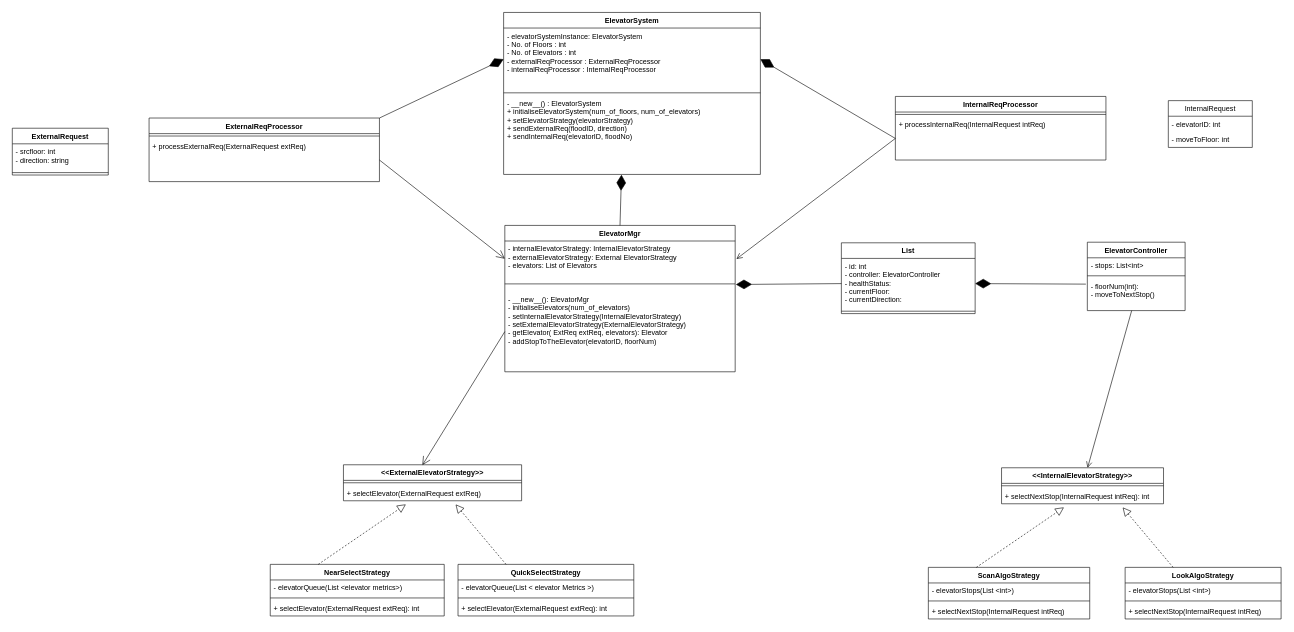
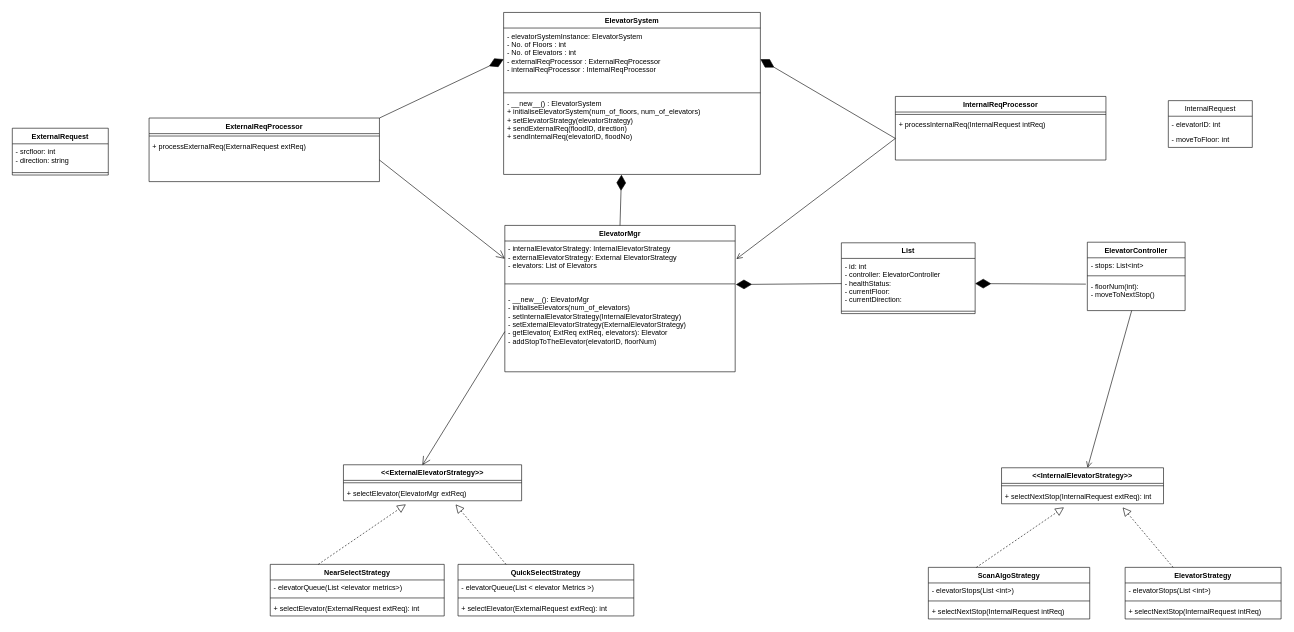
(423, 493) -> (415, 493)
(1088, 496) -> (1089, 496)
(1203, 575) -> (1203, 575)
